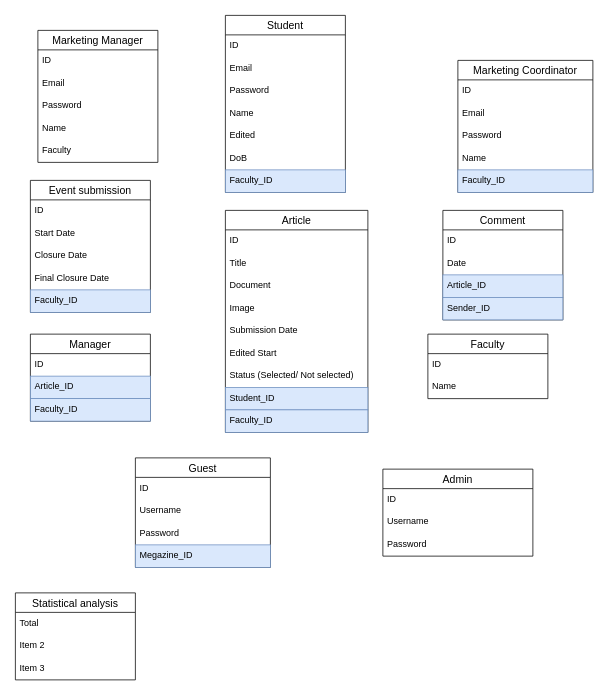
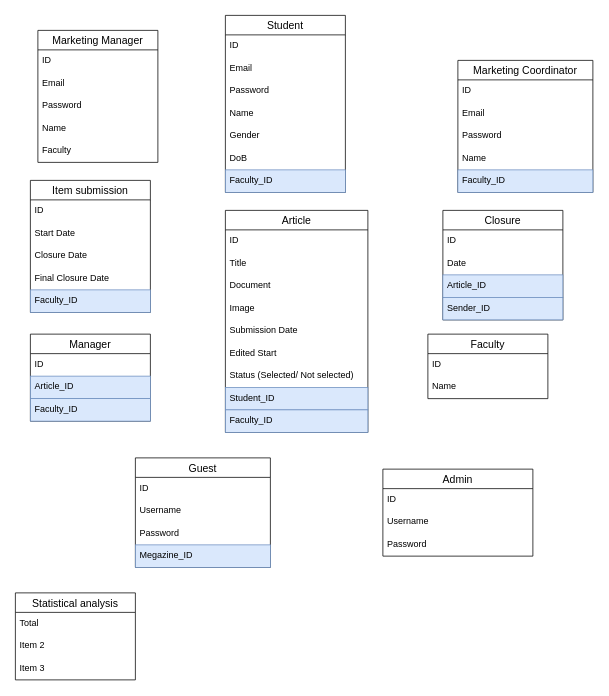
(243, 135) -> (245, 135)
(90, 191) -> (90, 191)
(503, 221) -> (503, 221)
